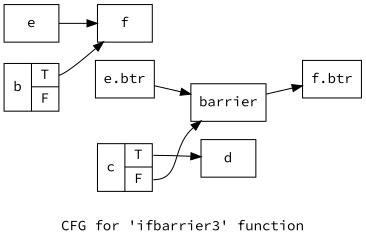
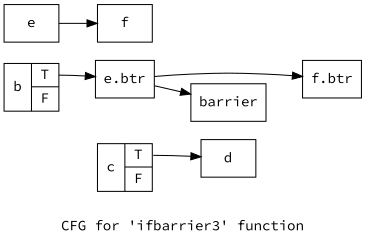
(78, 63) -> (72, 75)
(279, 91) -> (223, 73)
(175, 163) -> none
